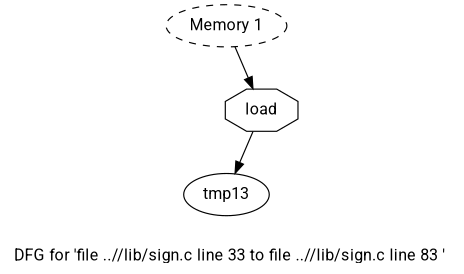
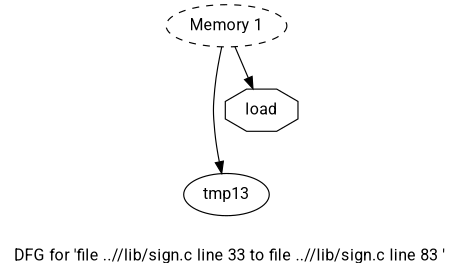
(246, 147) -> (214, 104)
